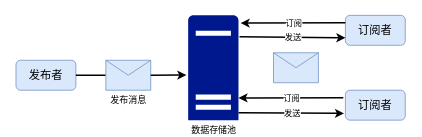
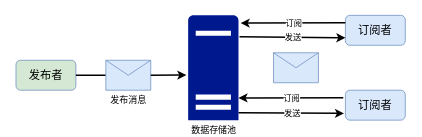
(45, 75) -> (45, 75)
